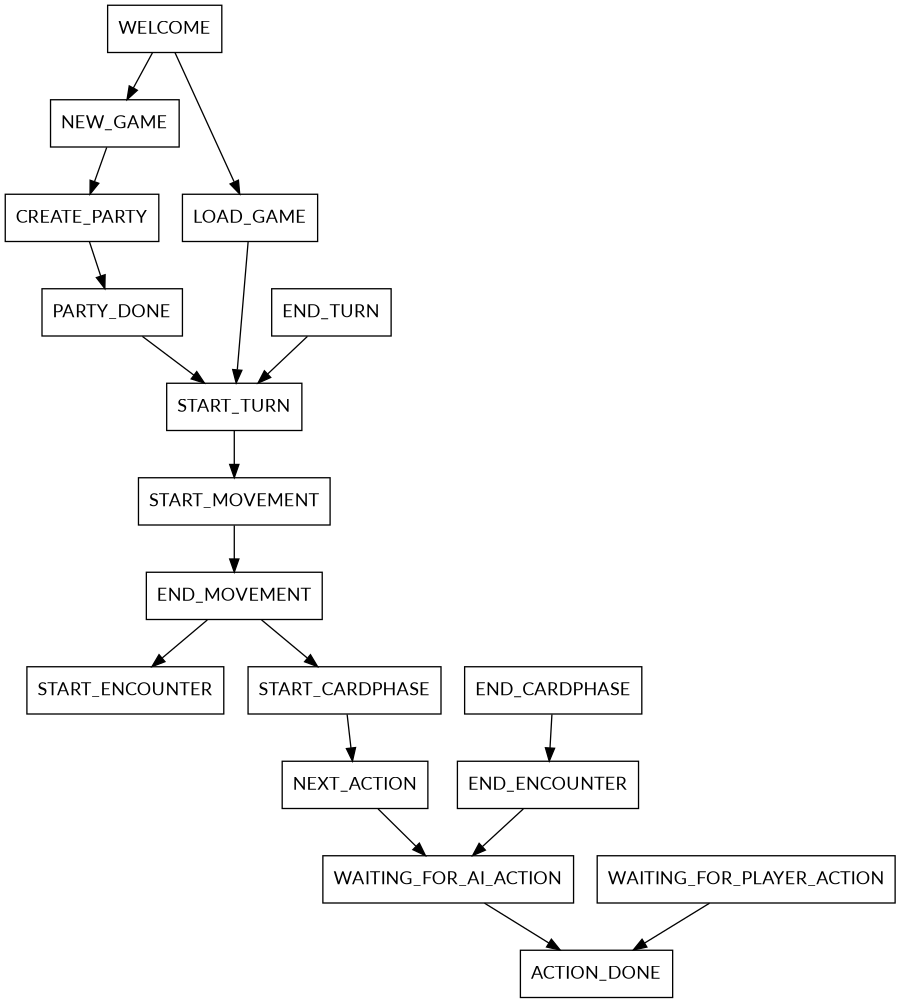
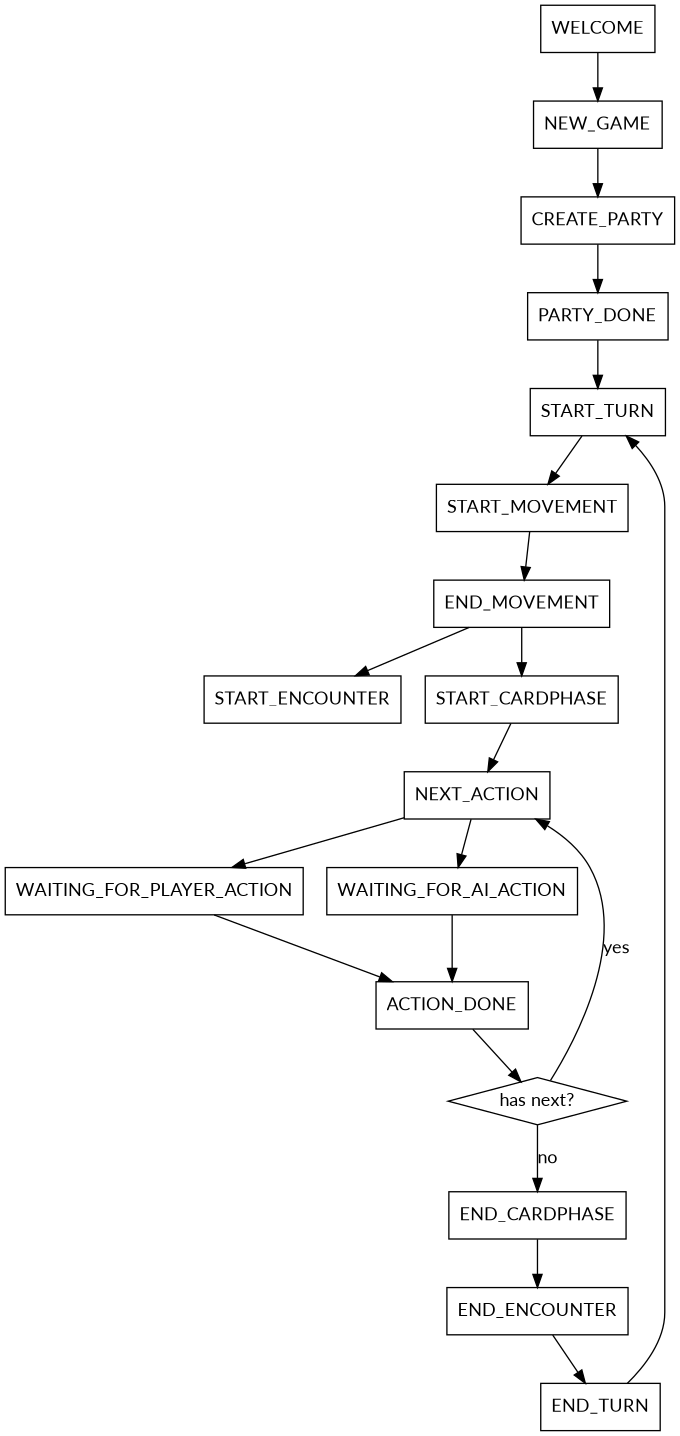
(250, 218) -> none
(503, 828) -> (565, 1354)
none -> (325, 841)
none -> (537, 1101)
